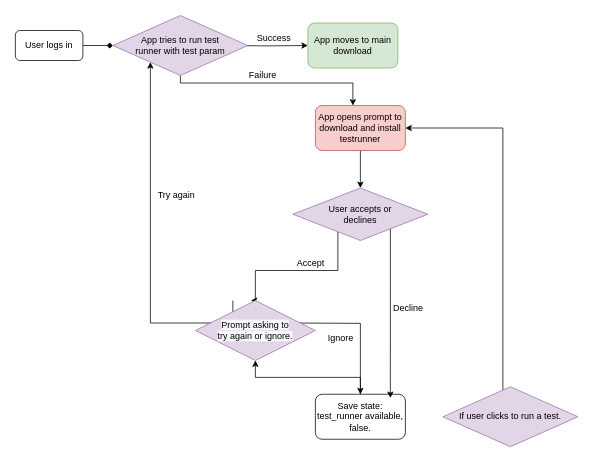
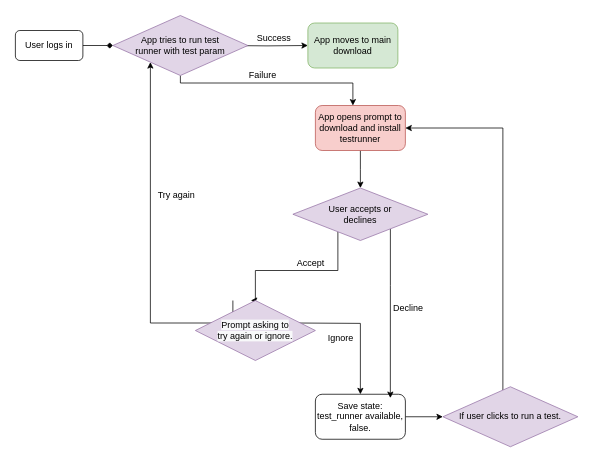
(301, 377) -> (422, 417)
